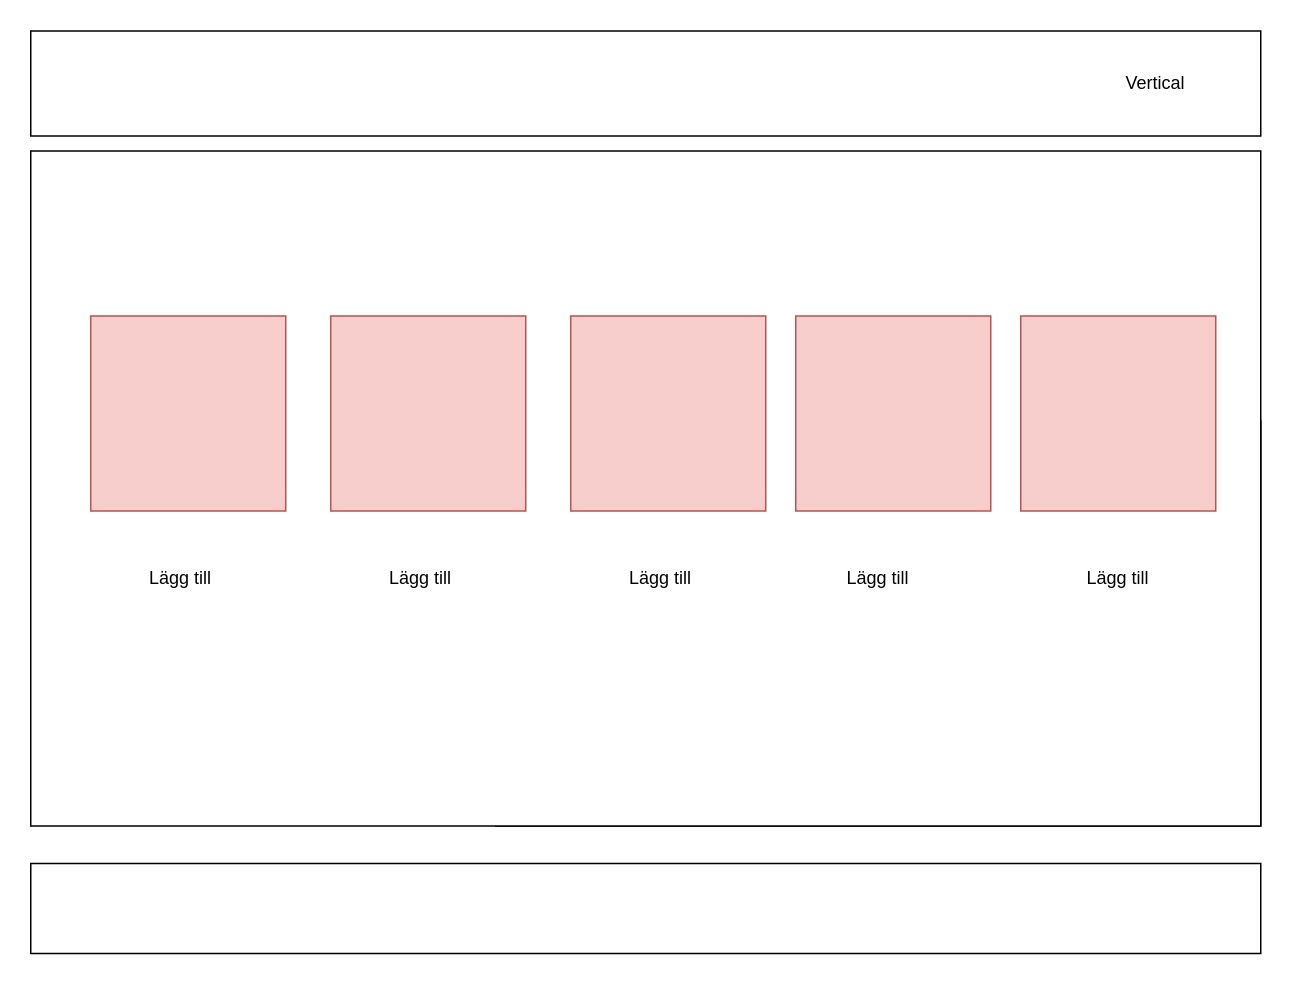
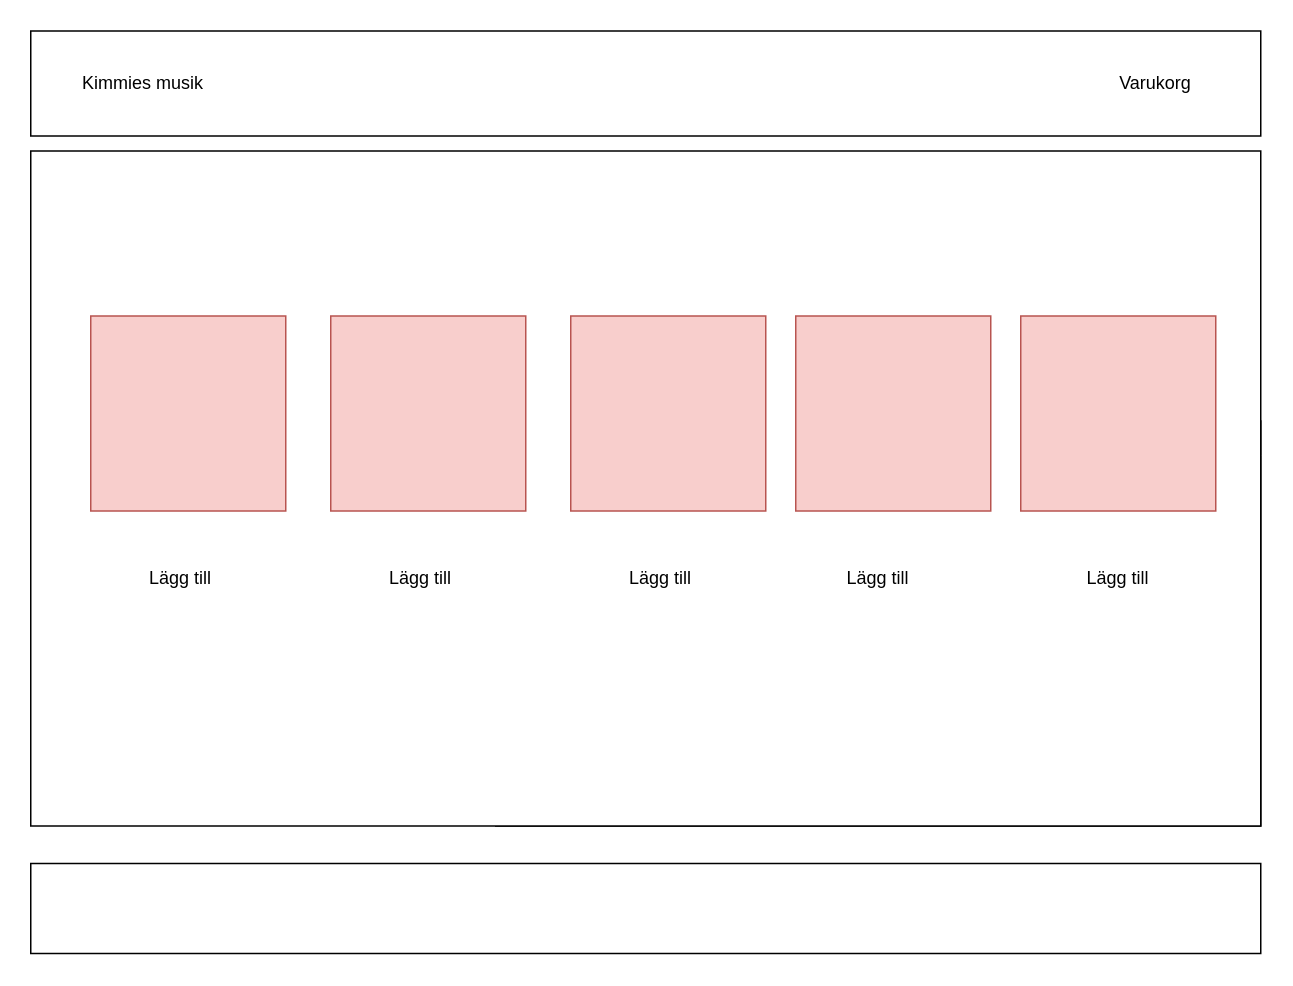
none -> (143, 83)
(1156, 83) -> (1156, 83)
